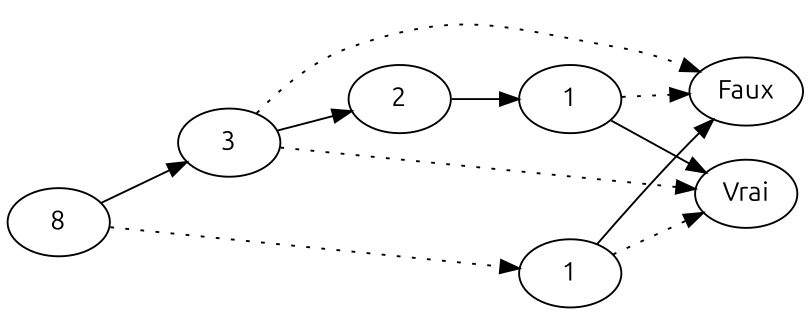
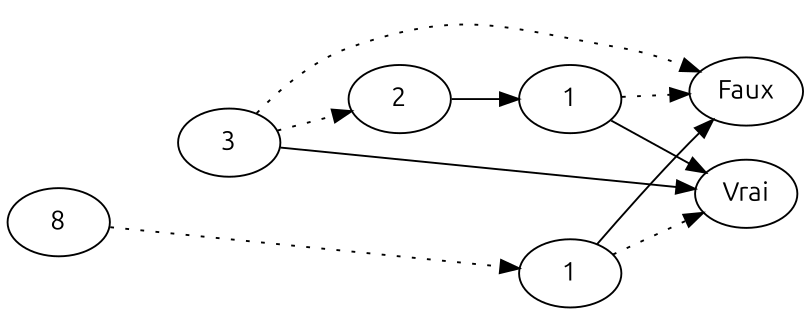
(305, 123) -> (305, 123)
(478, 167) -> (478, 167)
(135, 187) -> none
